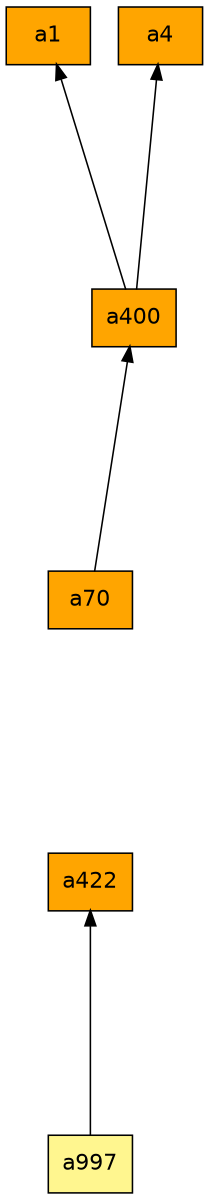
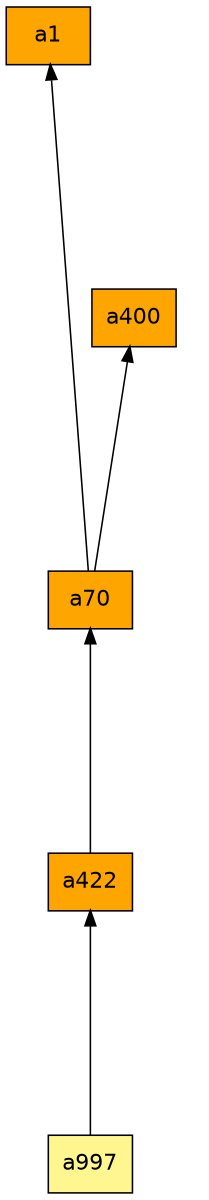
(161, 36) -> none
(93, 184) -> (70, 326)
none -> (90, 749)
